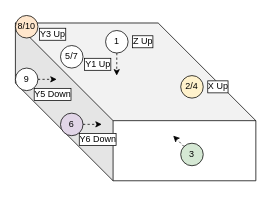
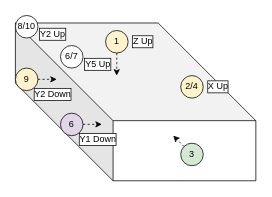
(27, 27) -> (27, 27)
(53, 34) -> (53, 34)
(117, 42) -> (117, 42)
(72, 57) -> (72, 57)
(98, 64) -> (98, 64)
(27, 79) -> (27, 79)
(53, 94) -> (53, 94)
(98, 139) -> (98, 139)
